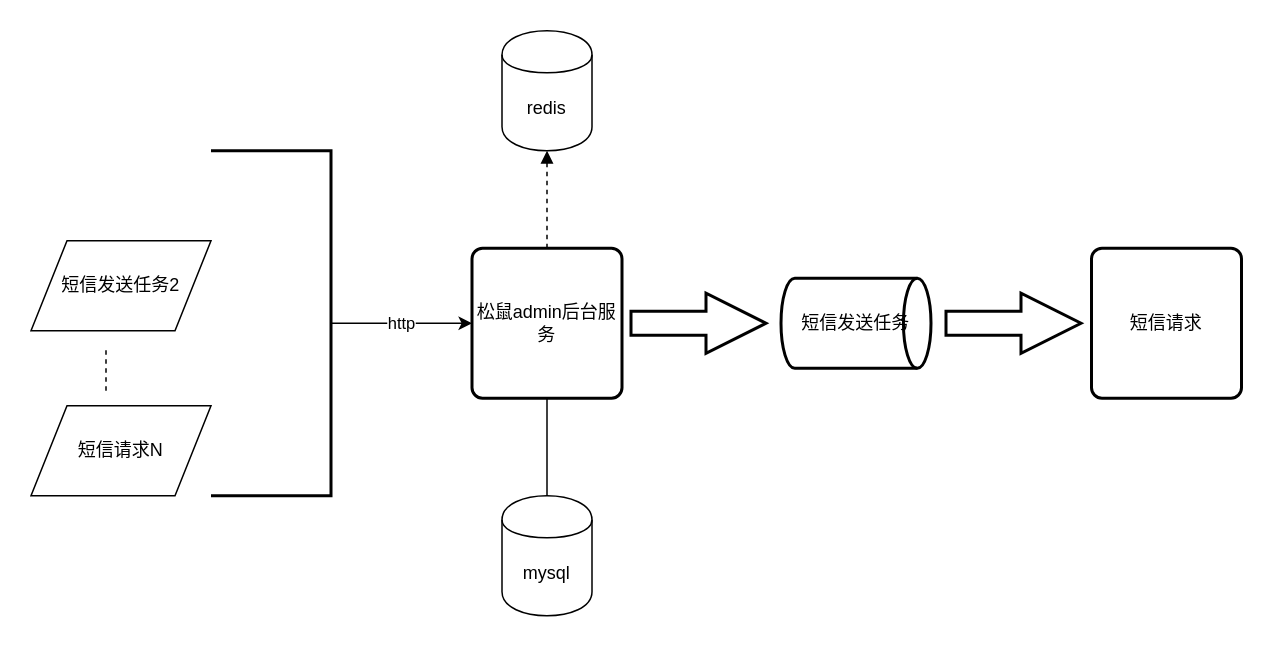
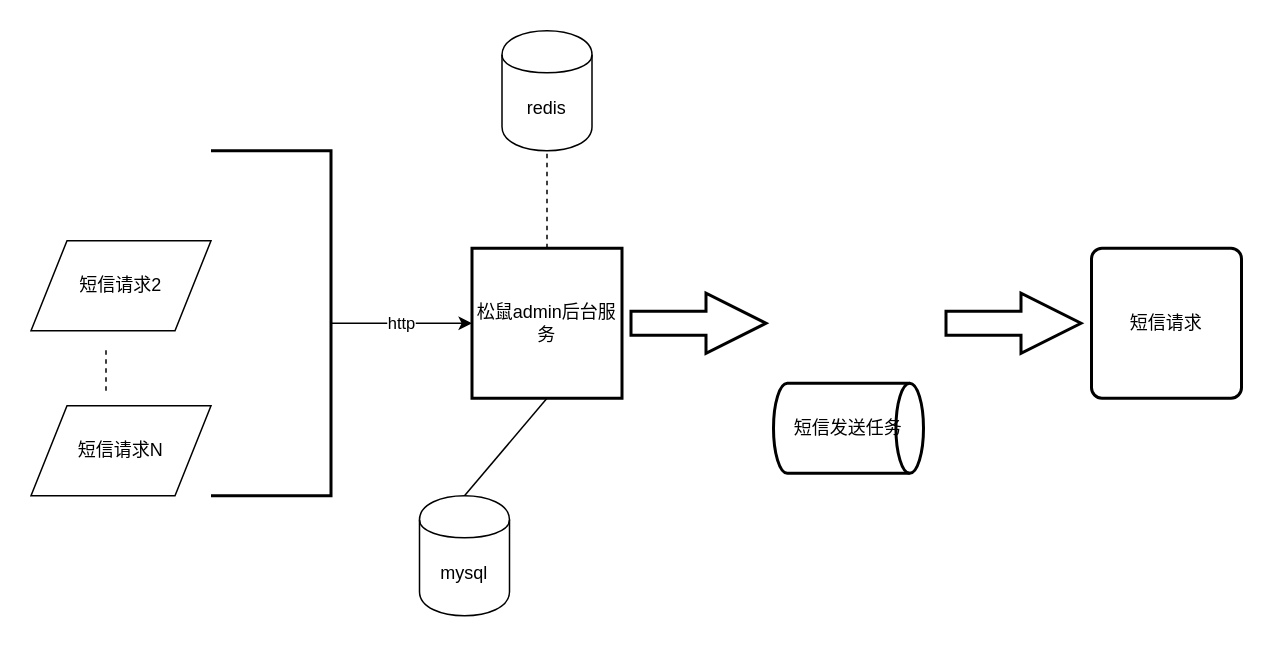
(547, 164) -> (547, 158)
(121, 286) -> (121, 286)
(547, 323) -> (547, 323)
(856, 323) -> (848, 428)
(547, 556) -> (464, 556)
